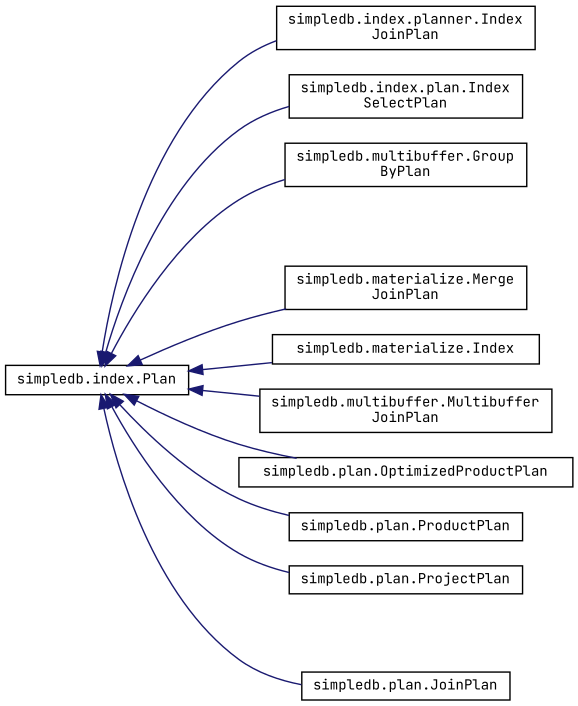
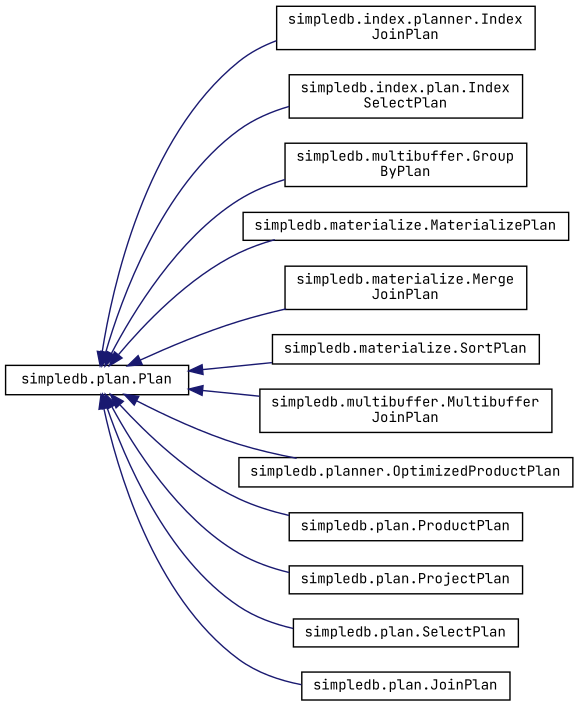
none -> (406, 226)
(406, 349) -> (406, 349)
(97, 380) -> (97, 380)
(406, 472) -> (406, 472)
none -> (406, 633)
